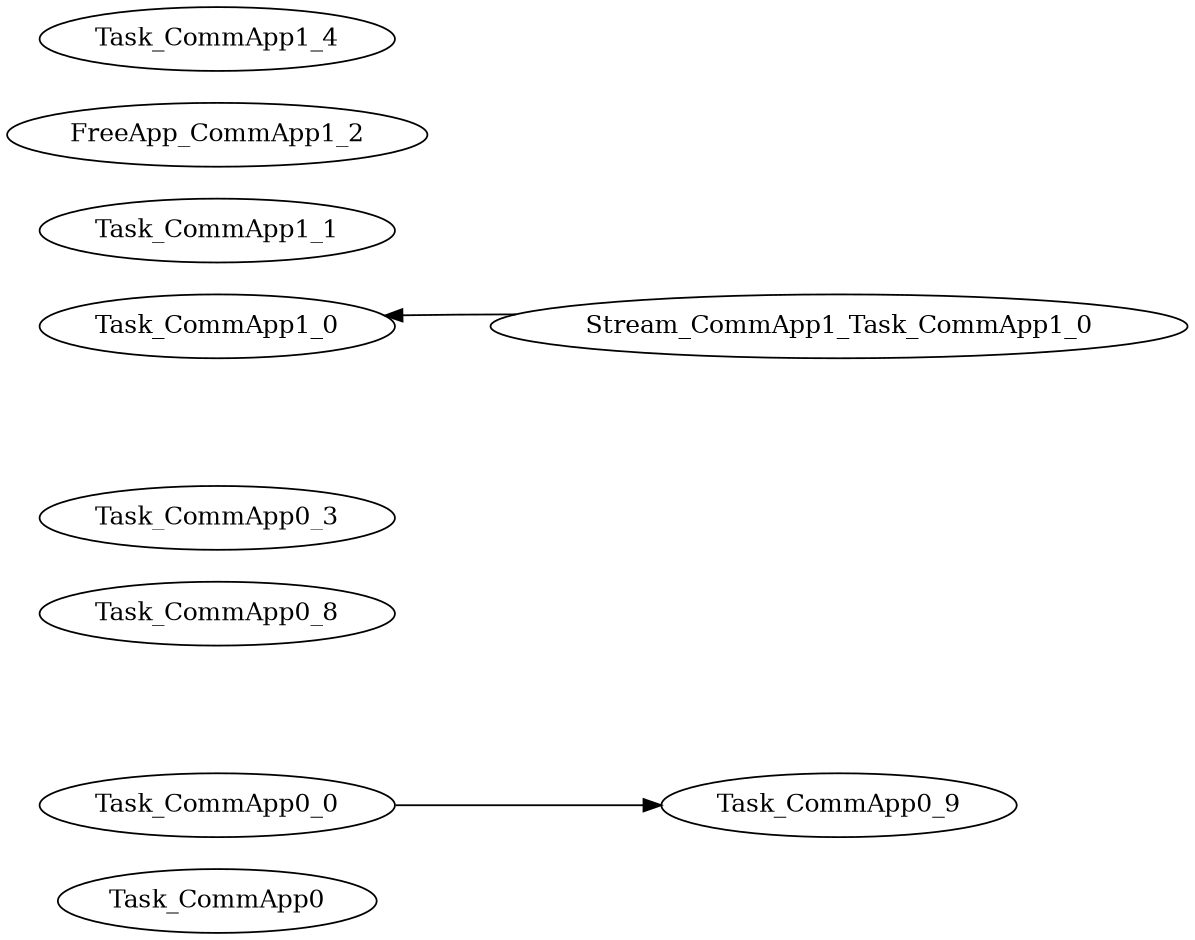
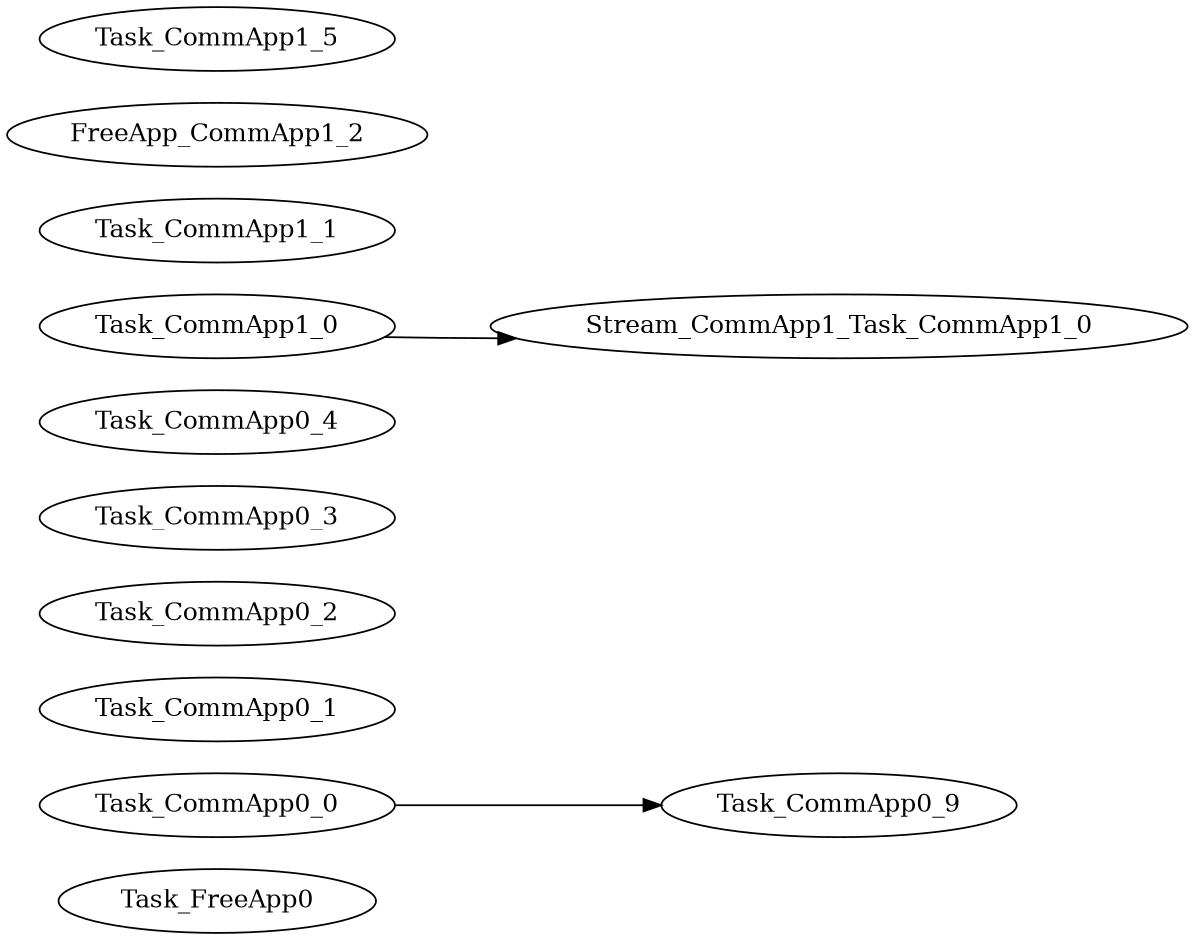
(217, 39) -> (217, 39)
(459, 315) -> (441, 338)
none -> (217, 422)
(217, 614) -> (217, 614)
none -> (217, 709)
(217, 901) -> (217, 901)
